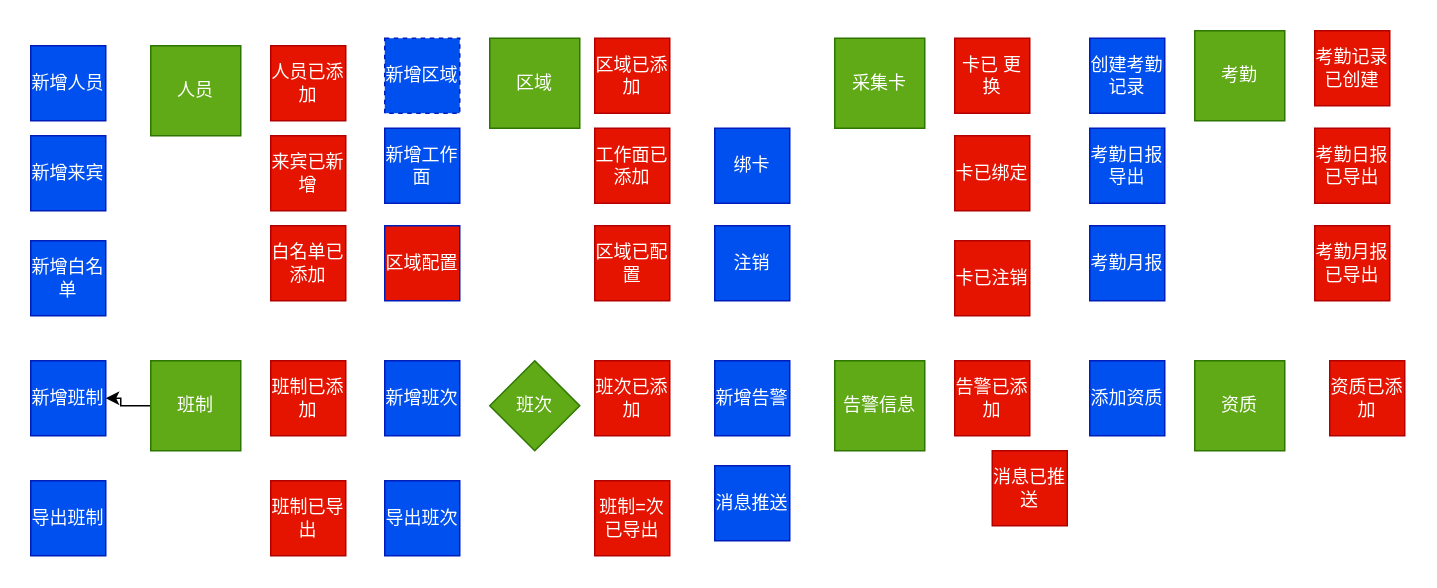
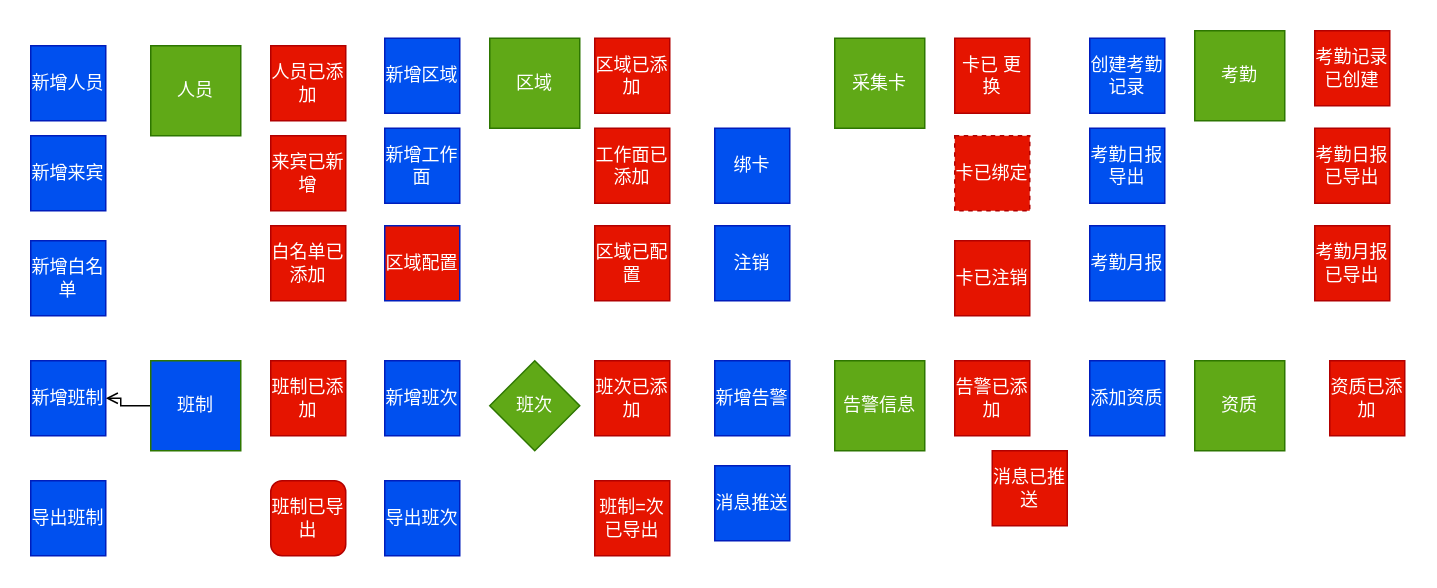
(422, 76) -> (422, 76)
(992, 173) -> (992, 173)
(116, 398) -> (114, 398)
(196, 406) -> (196, 406)
(308, 518) -> (308, 518)
